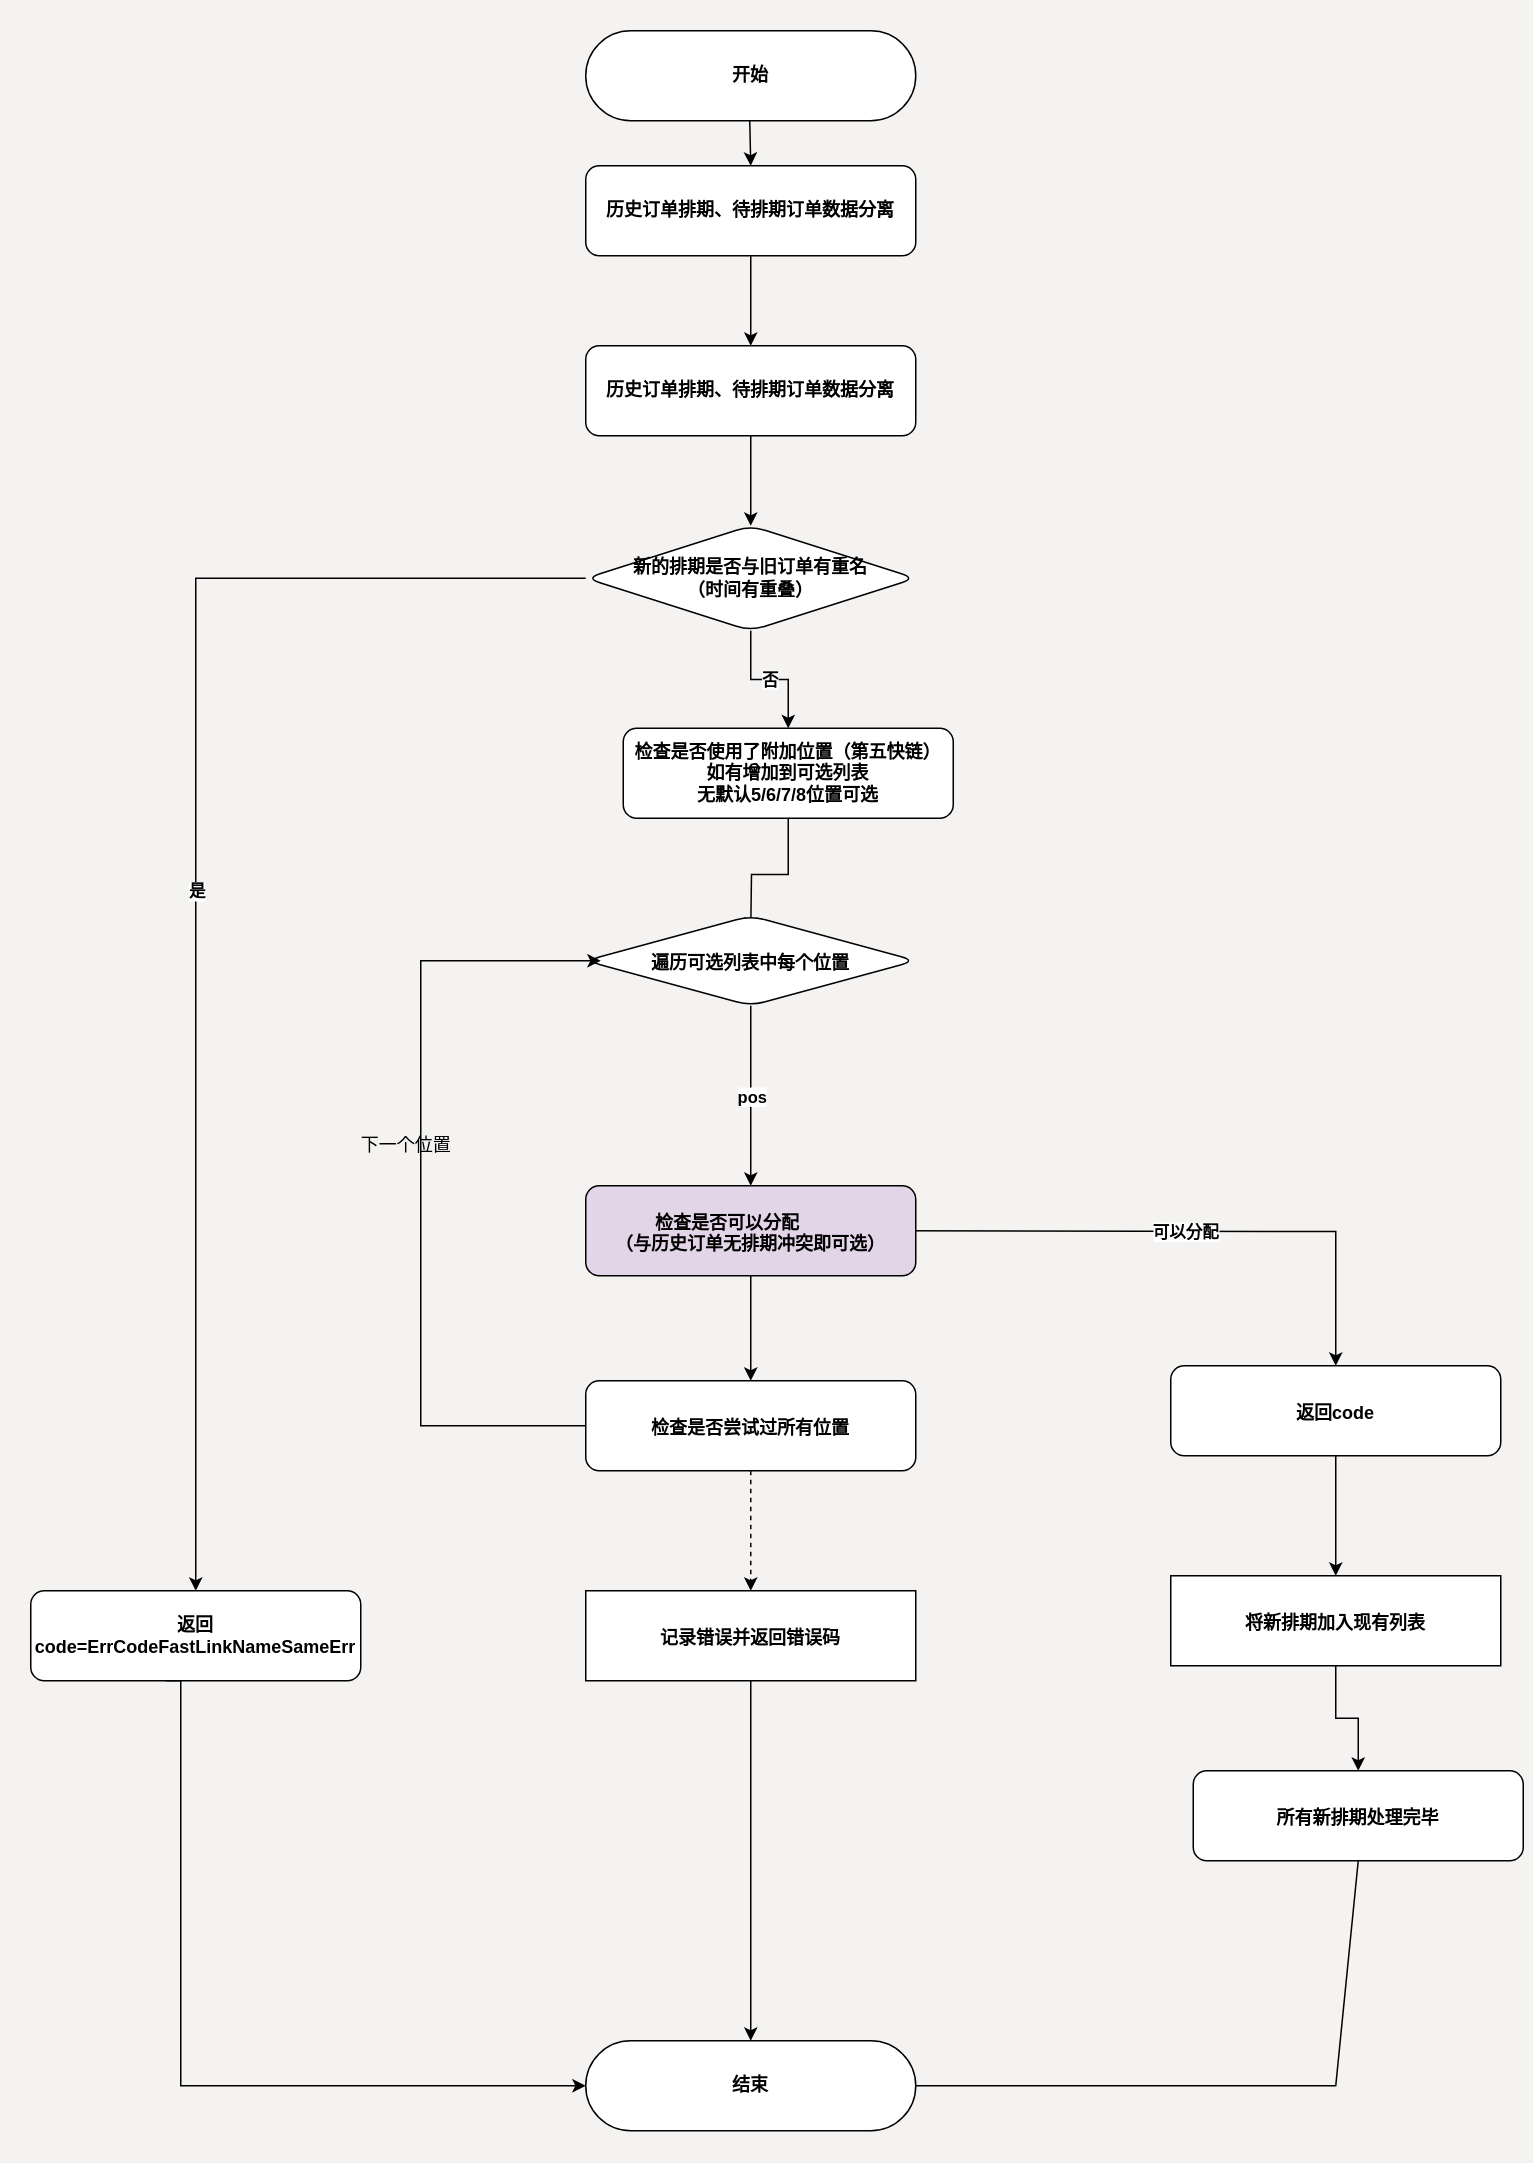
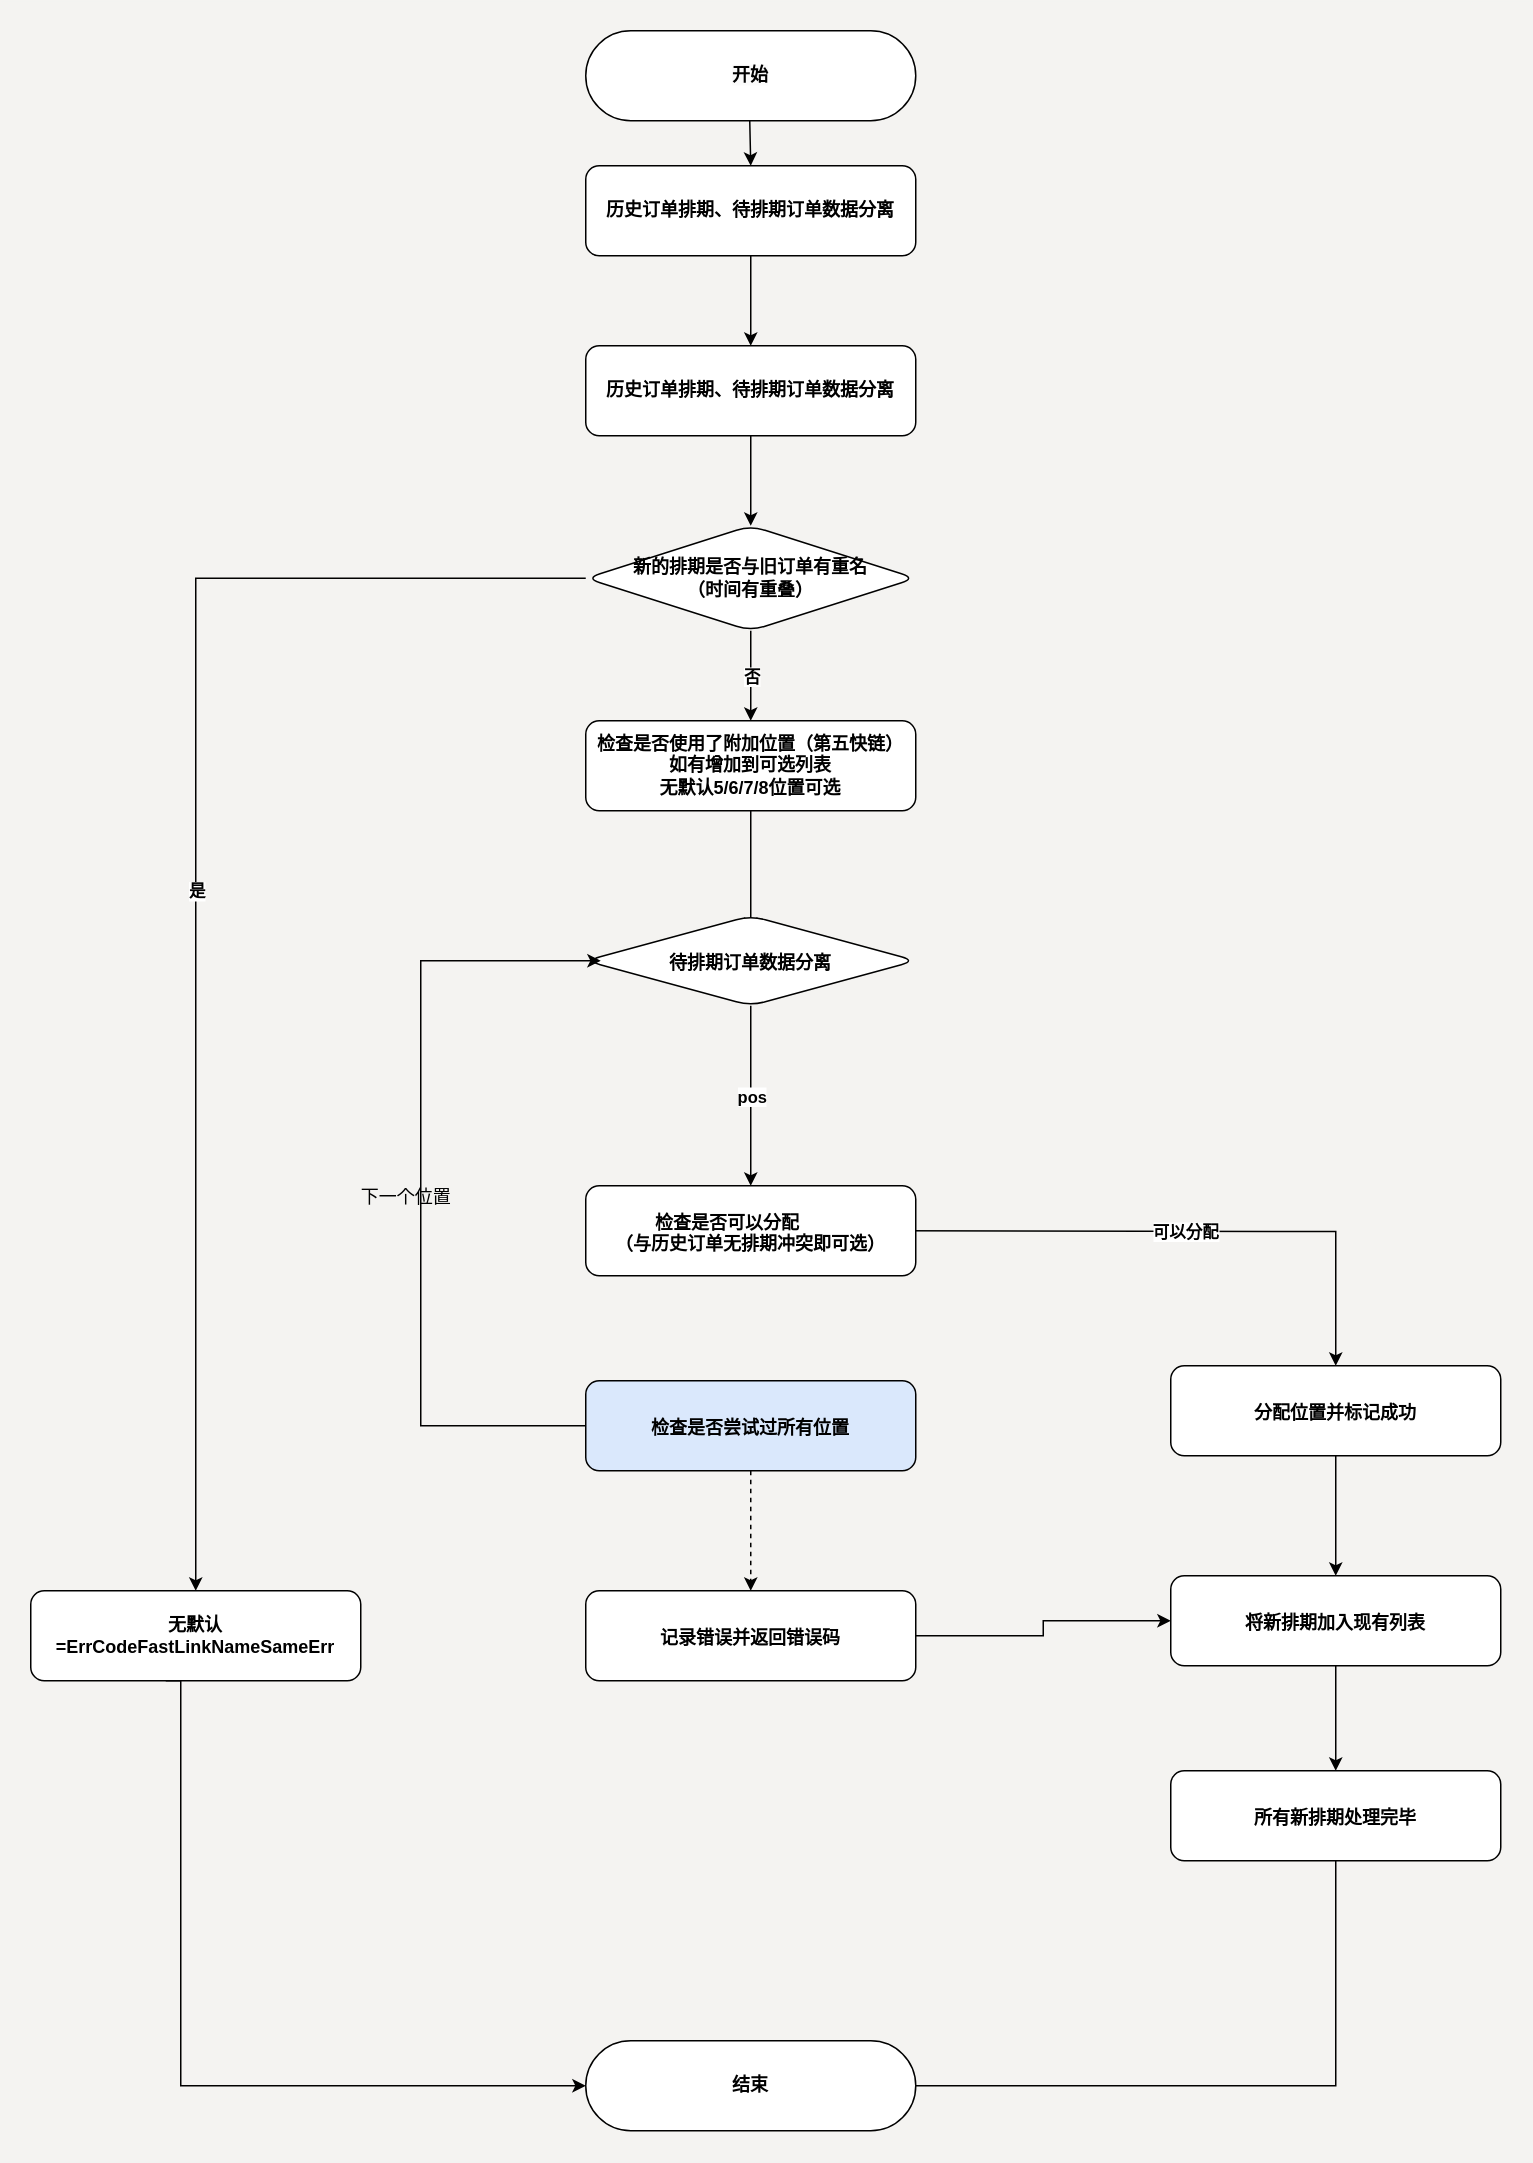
(788, 773) -> (751, 766)
(751, 961) -> (751, 961)
(406, 1145) -> (406, 1198)
(751, 1231) -> (751, 1231)
(751, 1323) -> none
(1336, 1411) -> (1336, 1411)
(751, 1426) -> (751, 1426)
(1336, 1621) -> (1336, 1621)
(196, 1636) -> (196, 1636)
(751, 1636) -> (751, 1636)
(1358, 1816) -> (1336, 1816)
(751, 1856) -> (1043, 1634)
